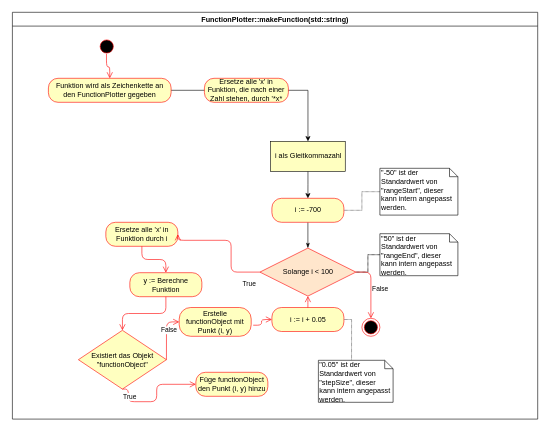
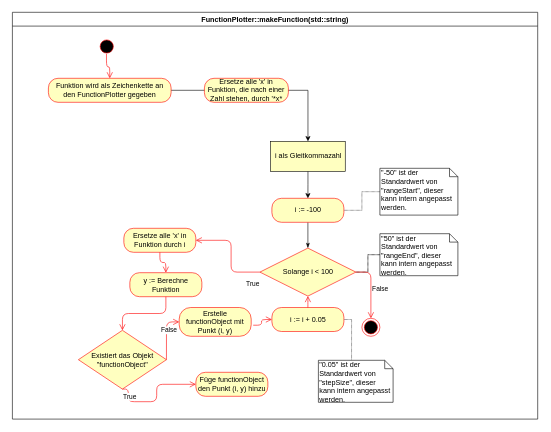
(308, 210) -> (308, 210)
(142, 234) -> (160, 240)
(308, 272) -> (308, 272)
